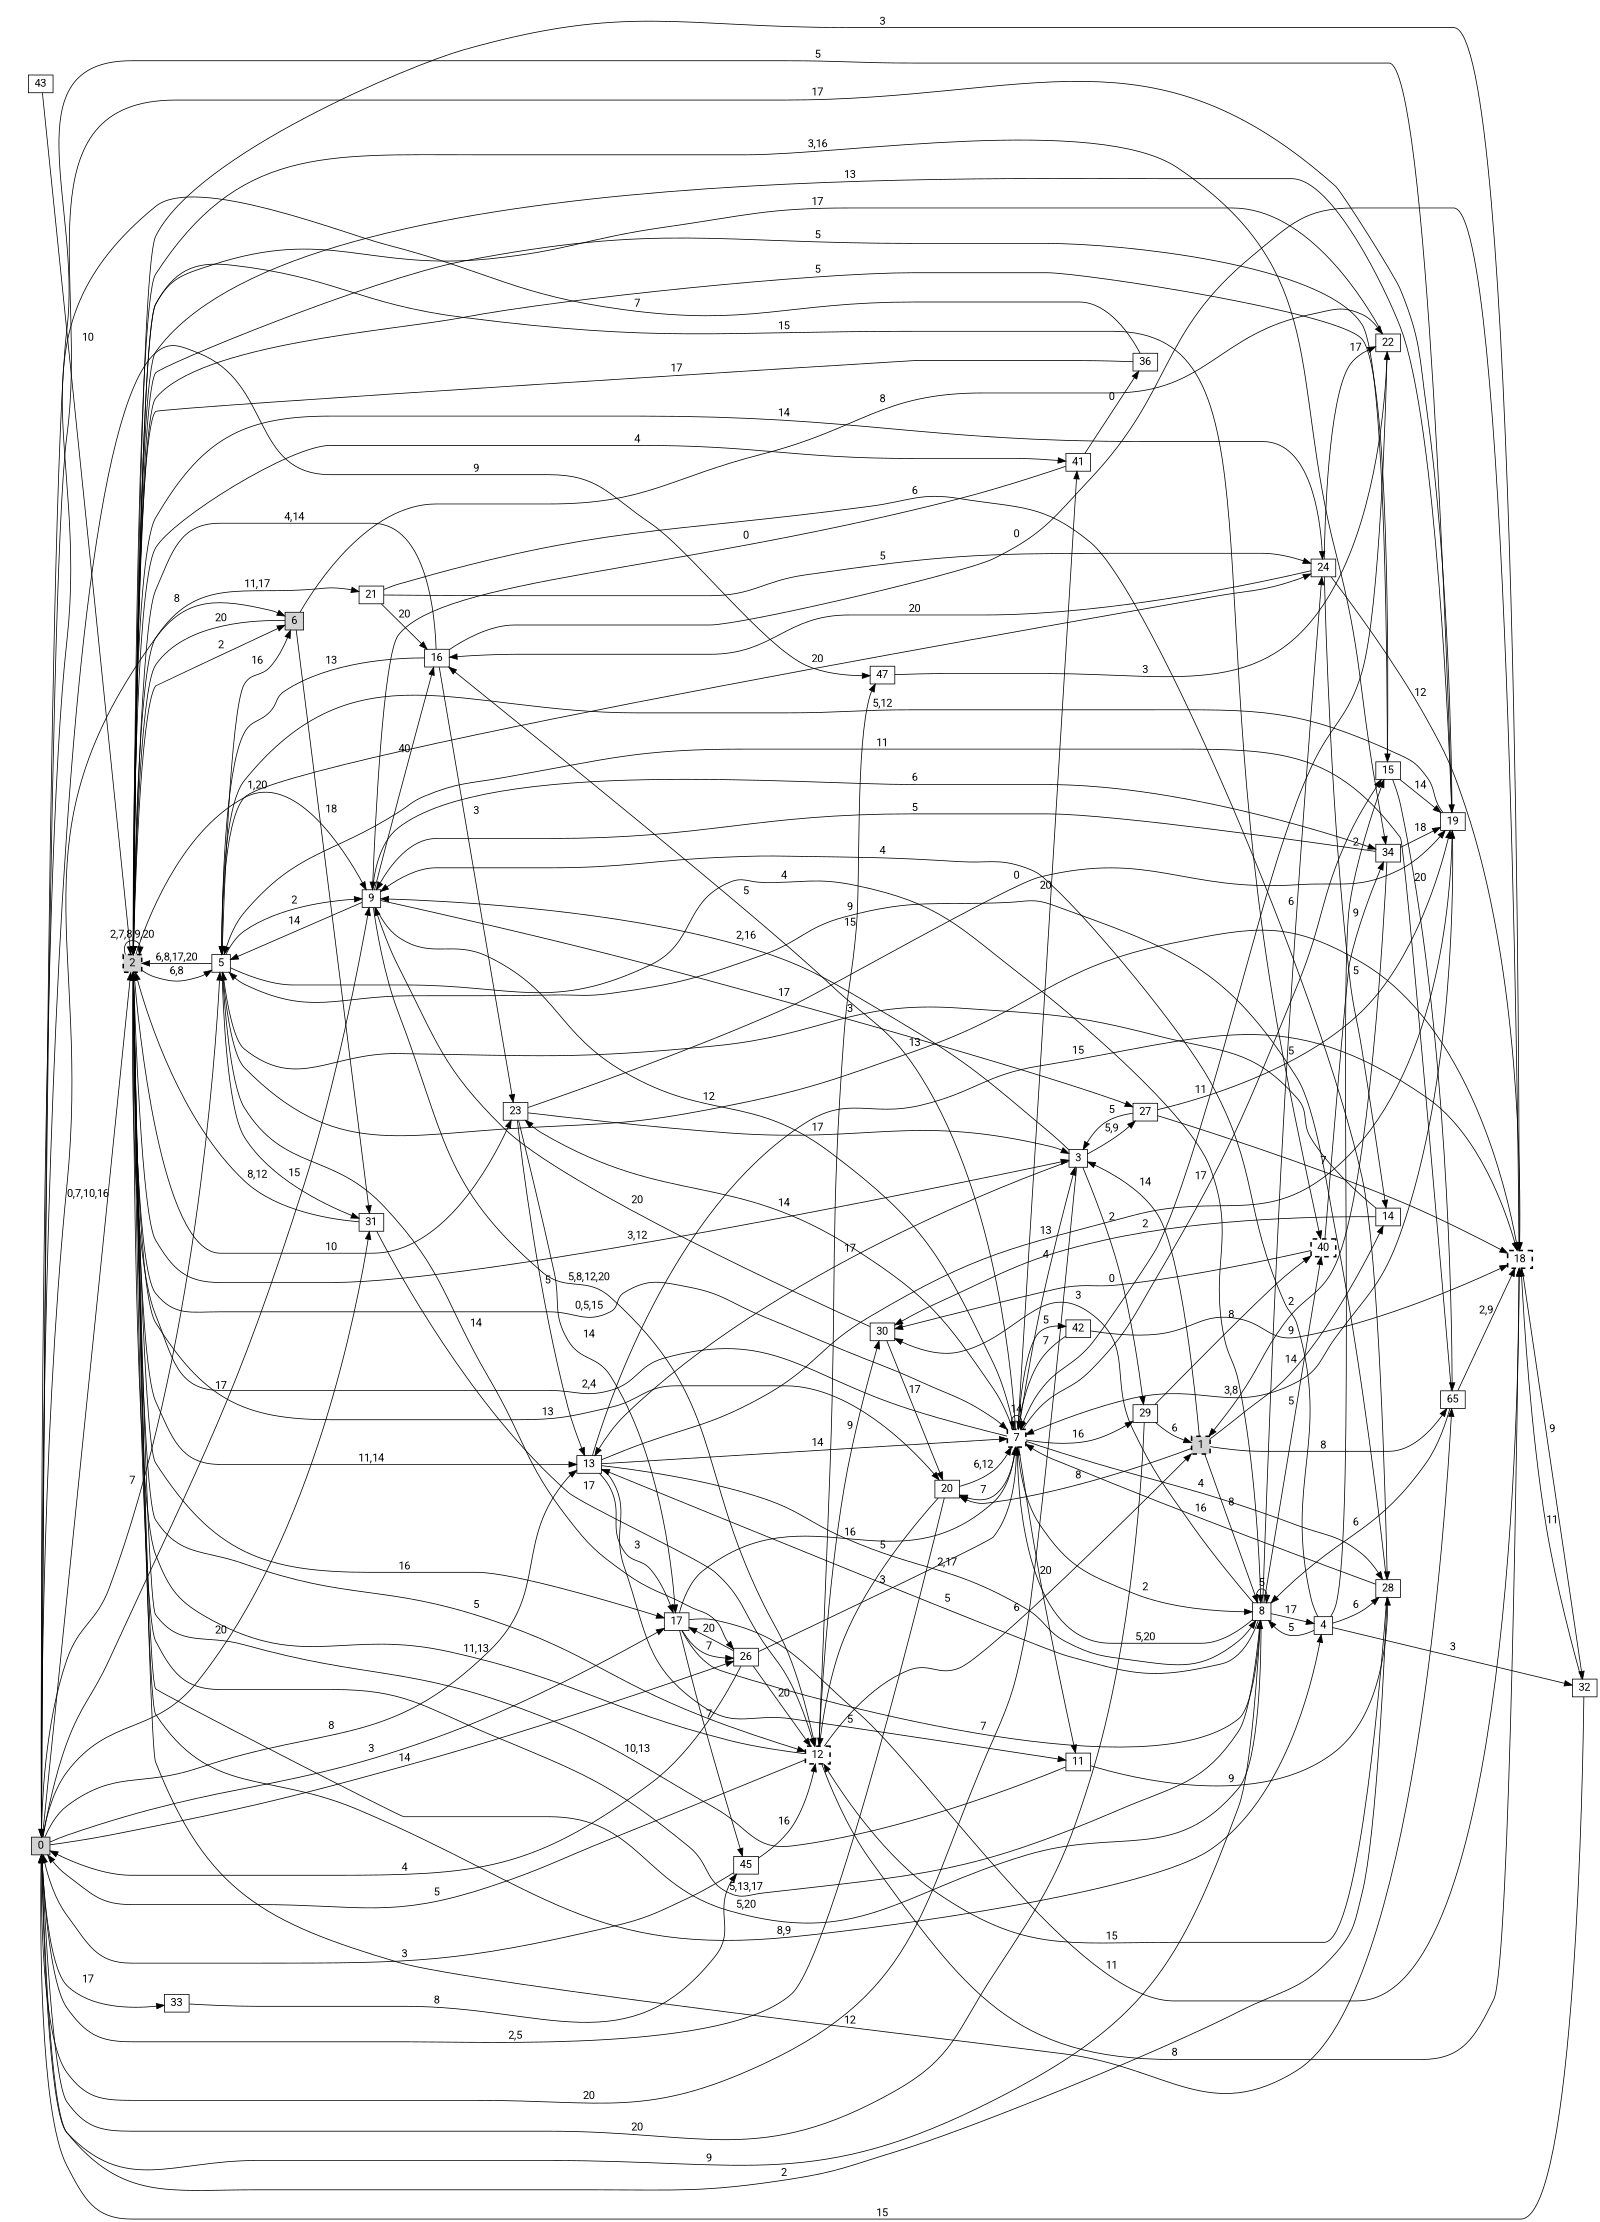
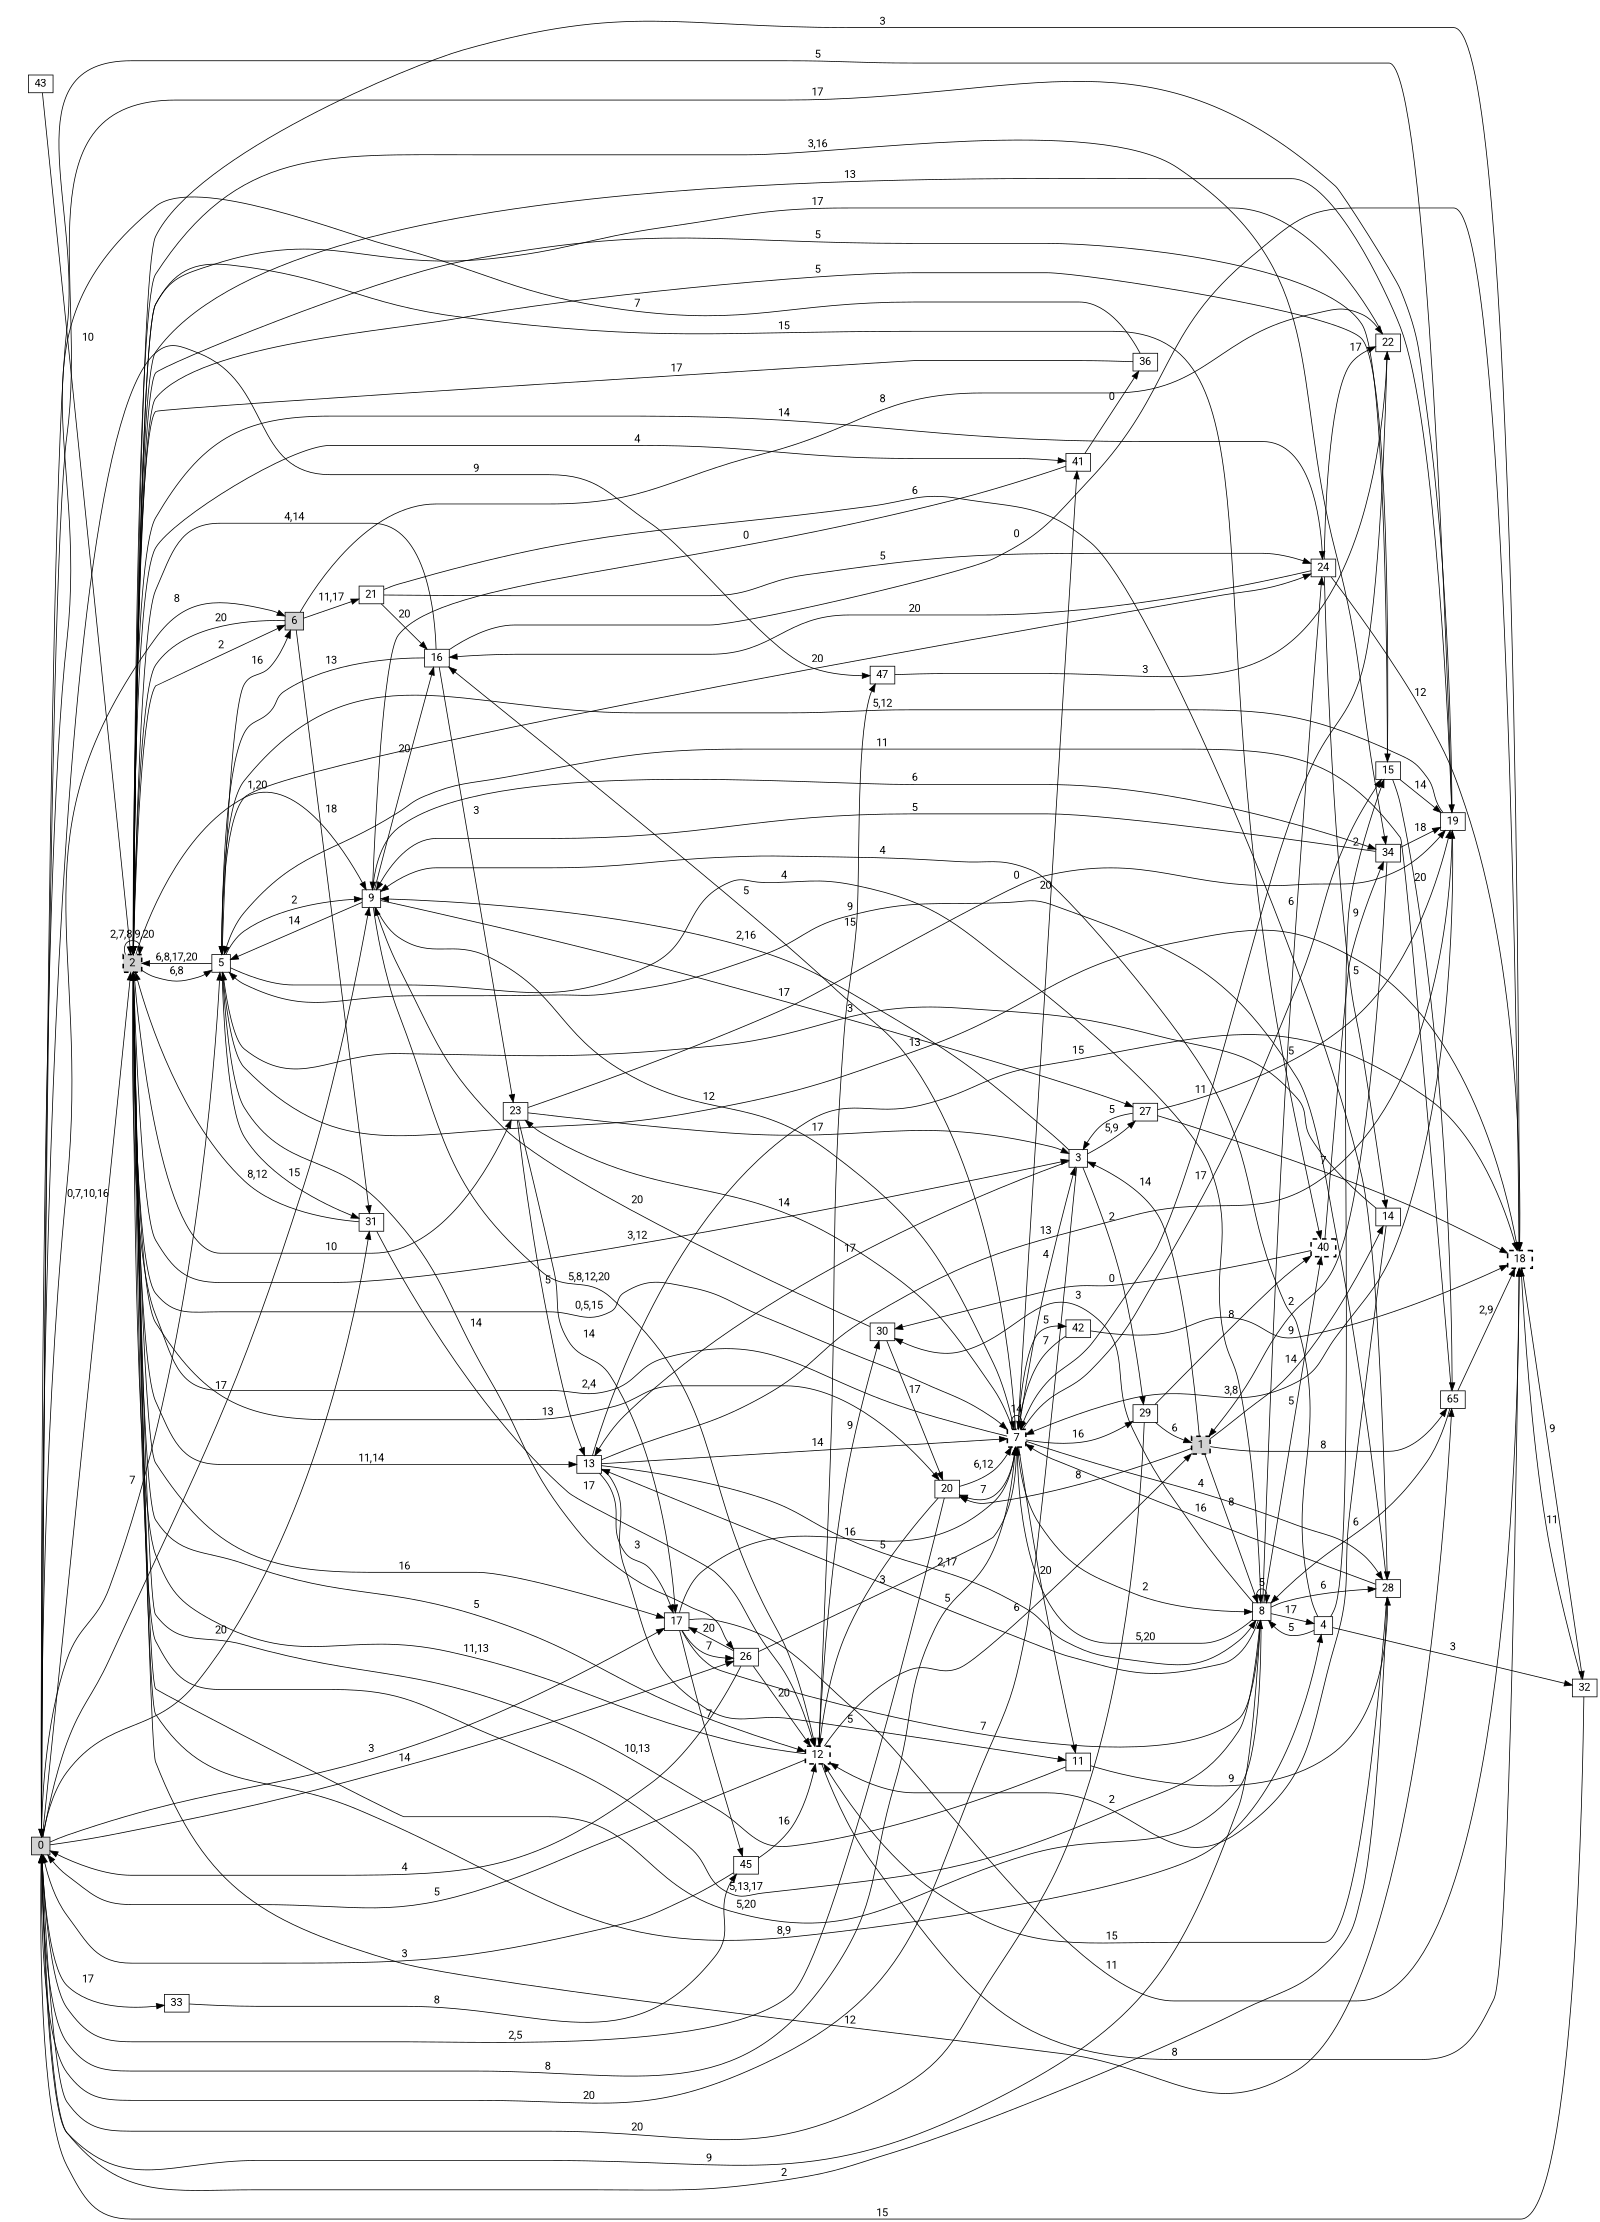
(194, 602) -> (328, 610)
(405, 749) -> (405, 749)
(1131, 1235) -> (1306, 1749)
(1354, 1615) -> (1319, 1594)
(363, 1727) -> (646, 2075)
